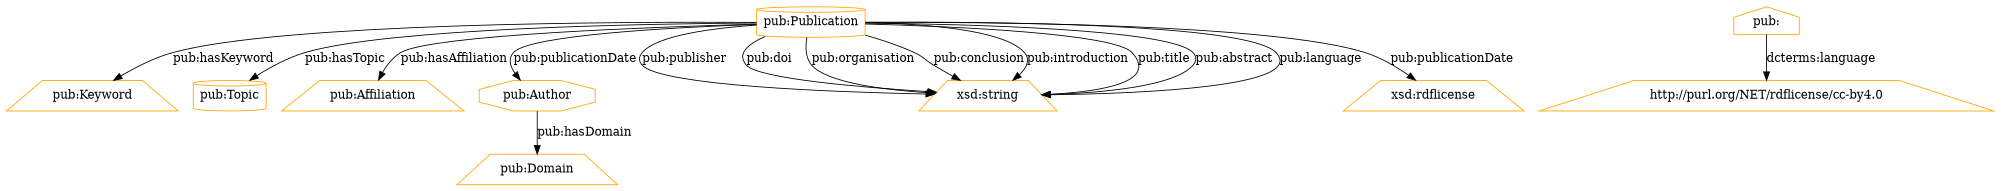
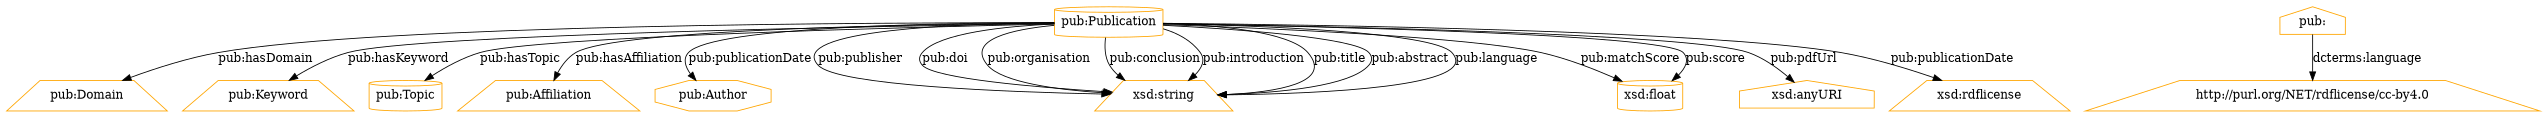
none -> (1650, 96)
none -> (1807, 96)
(537, 128) -> (590, 28)
